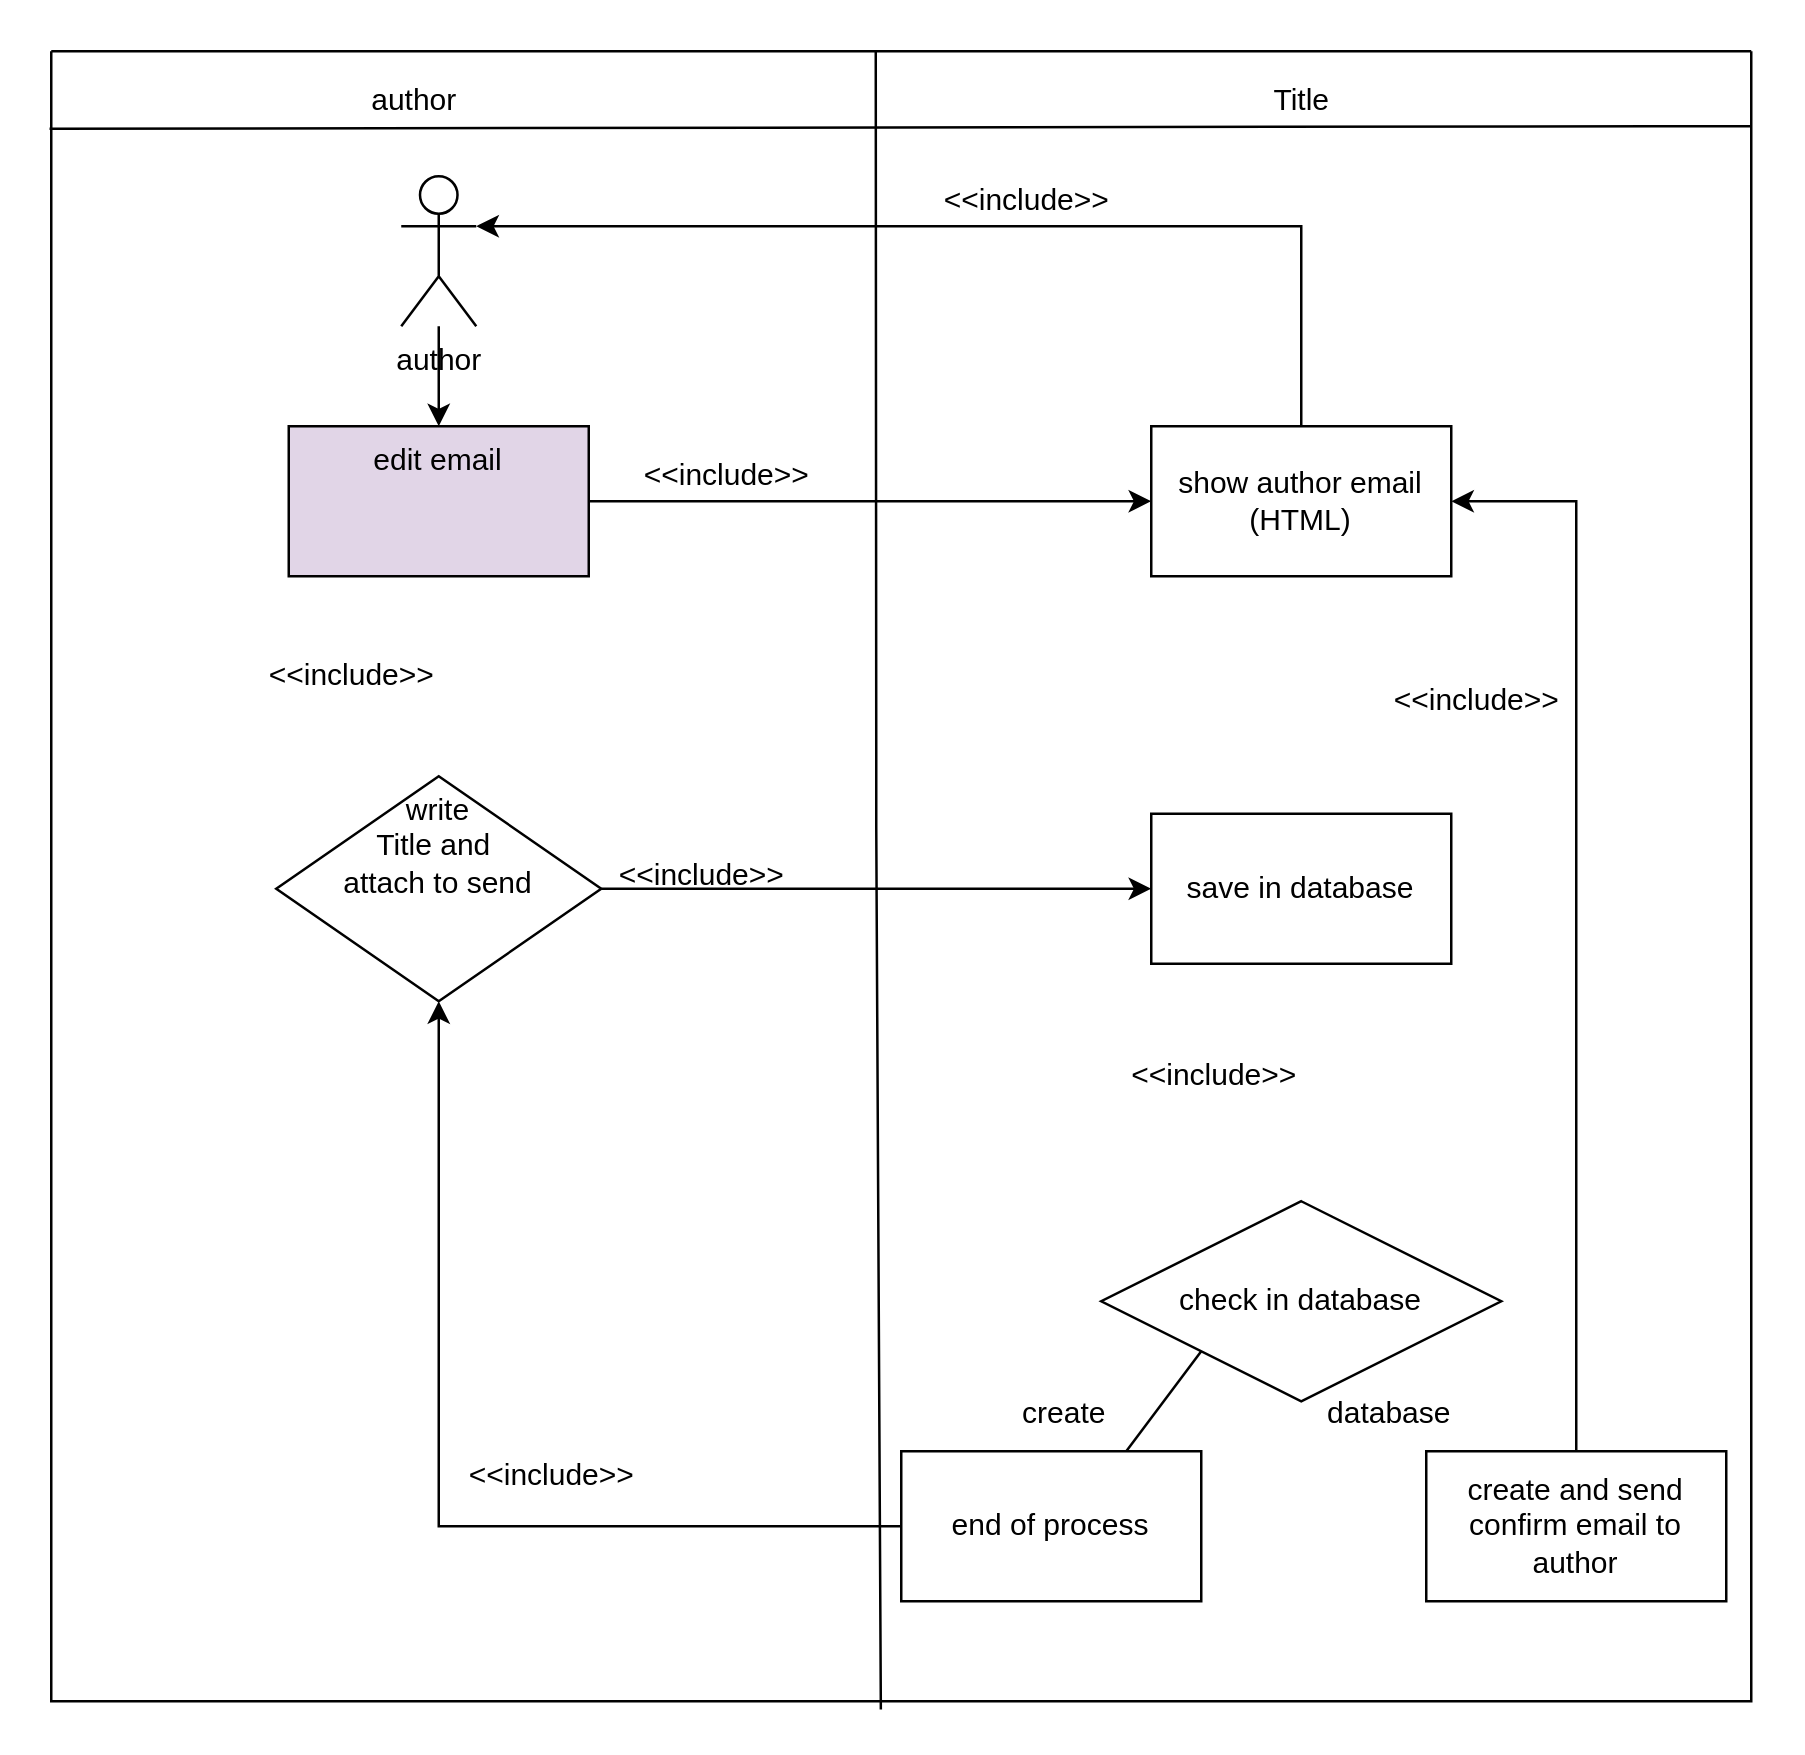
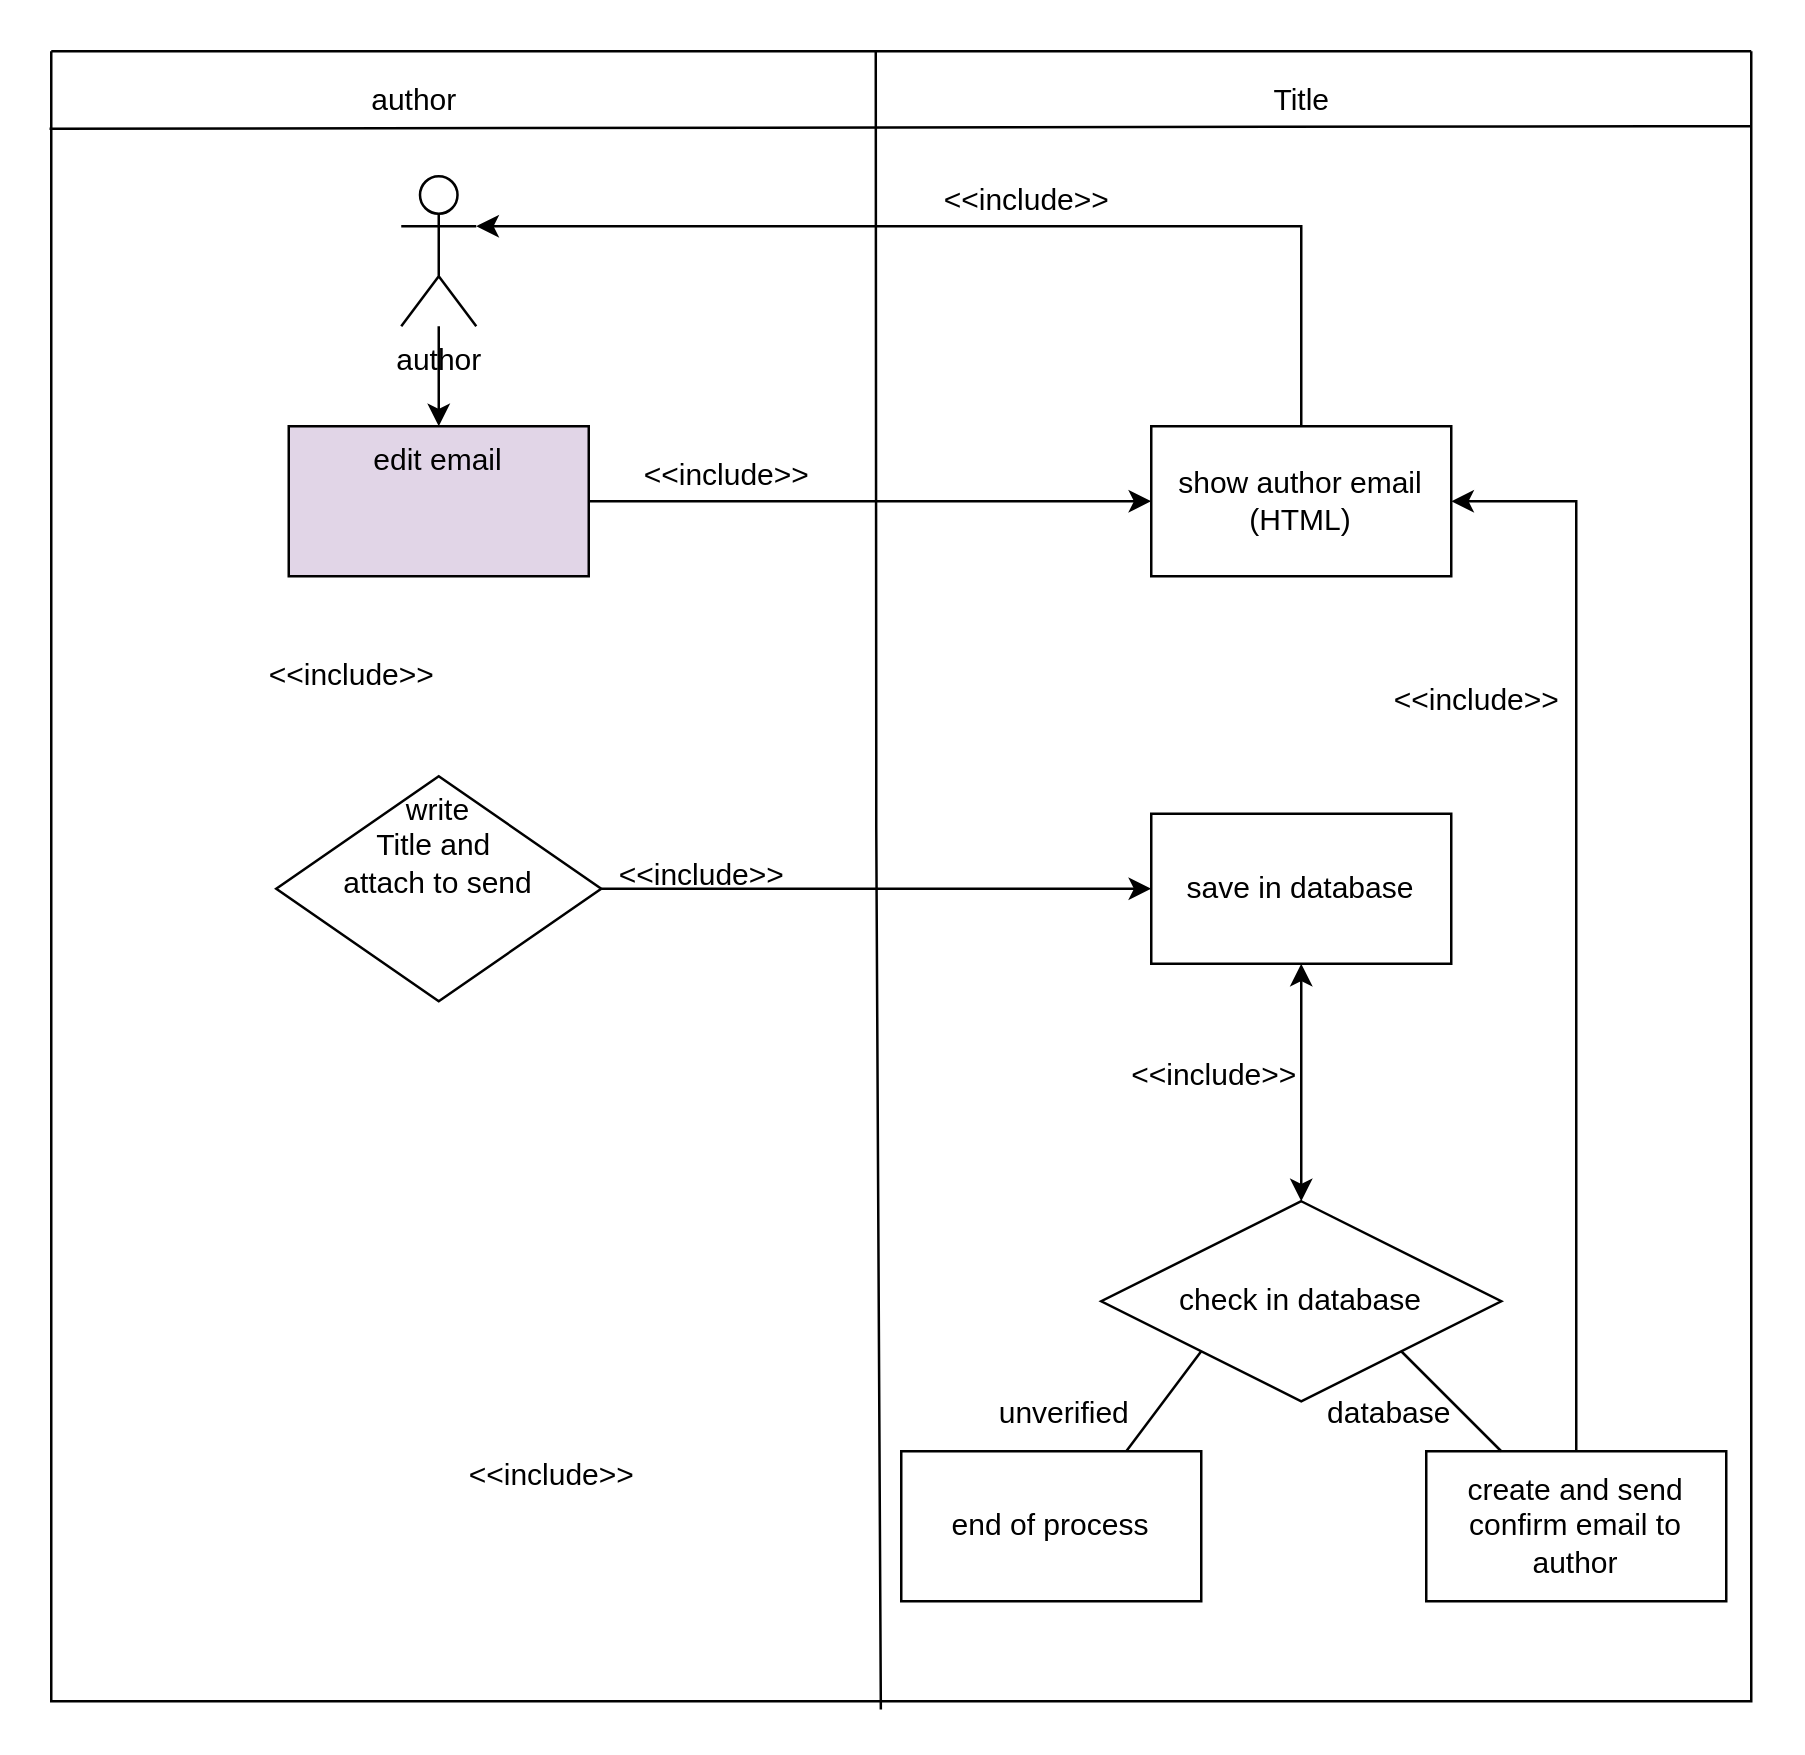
none -> (1301, 1083)
none -> (1452, 1402)
(1065, 1414) -> (1065, 1414)
(439, 1489) -> none
